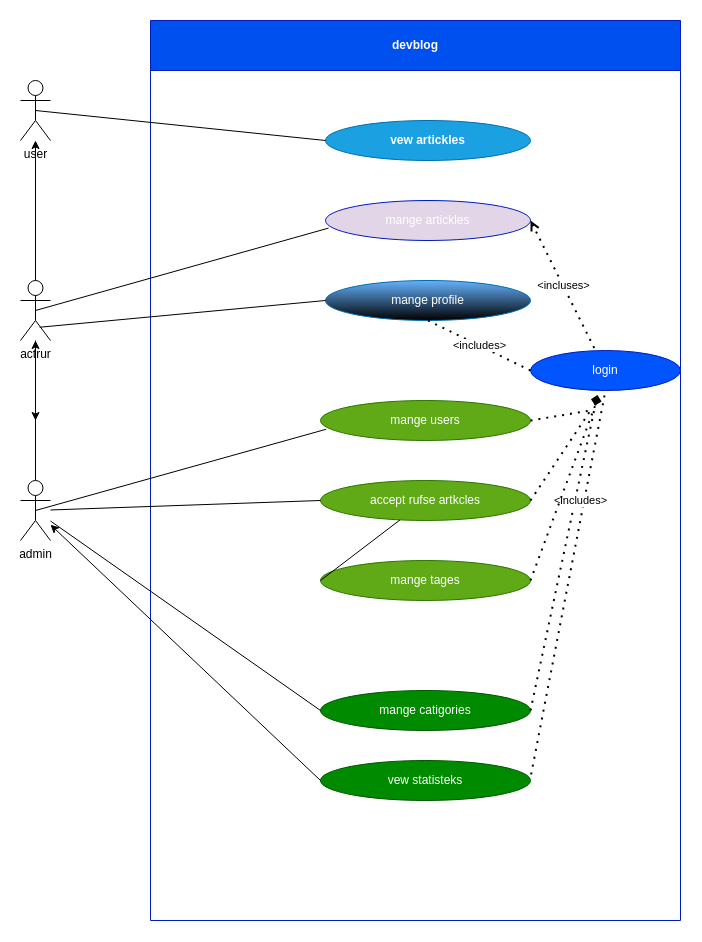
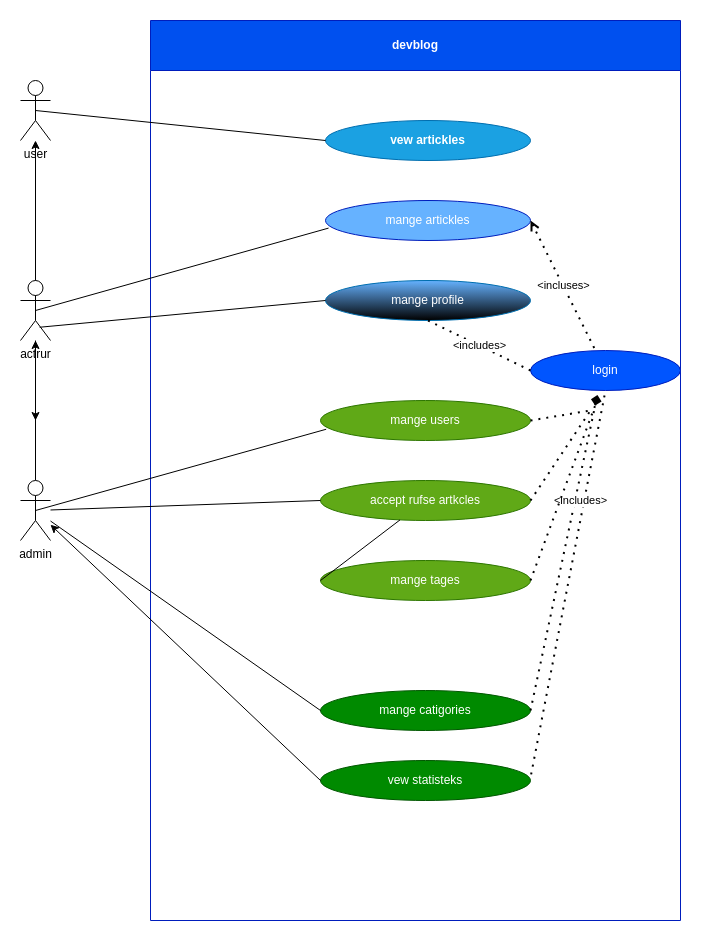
(428, 221) -> (428, 221)
